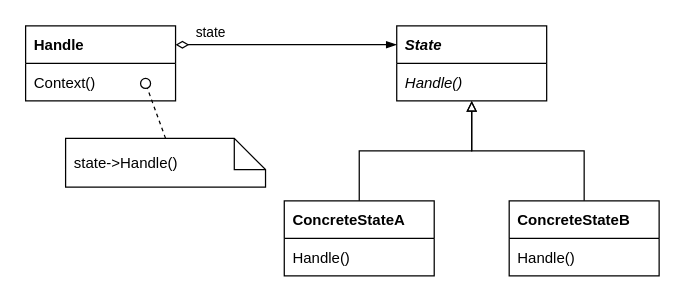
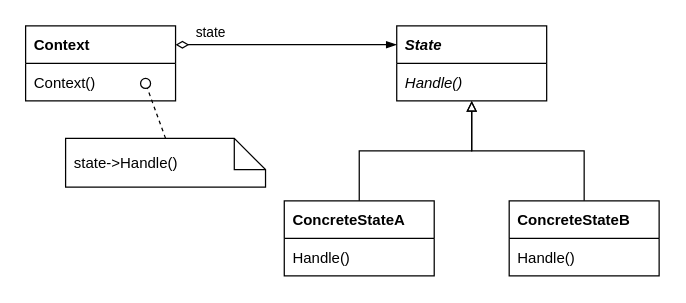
(57, 45) -> (63, 45)
